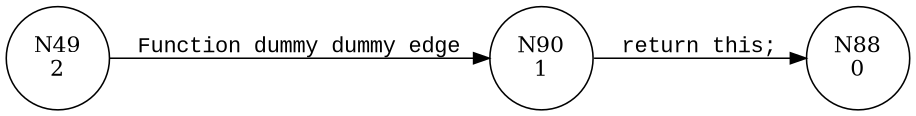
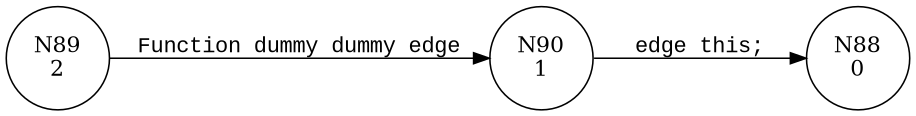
(700, 47) -> (700, 47)
(58, 58) -> (58, 58)
